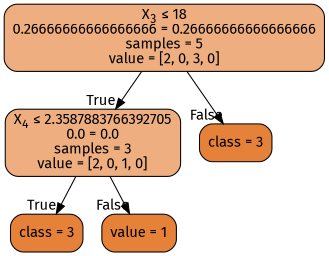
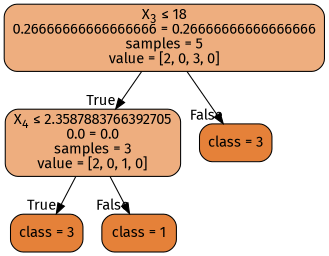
(139, 233) -> (139, 233)
